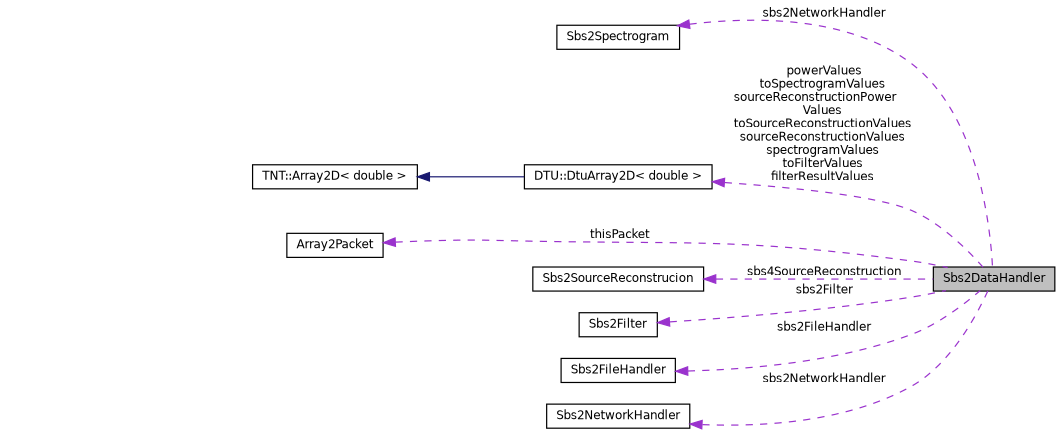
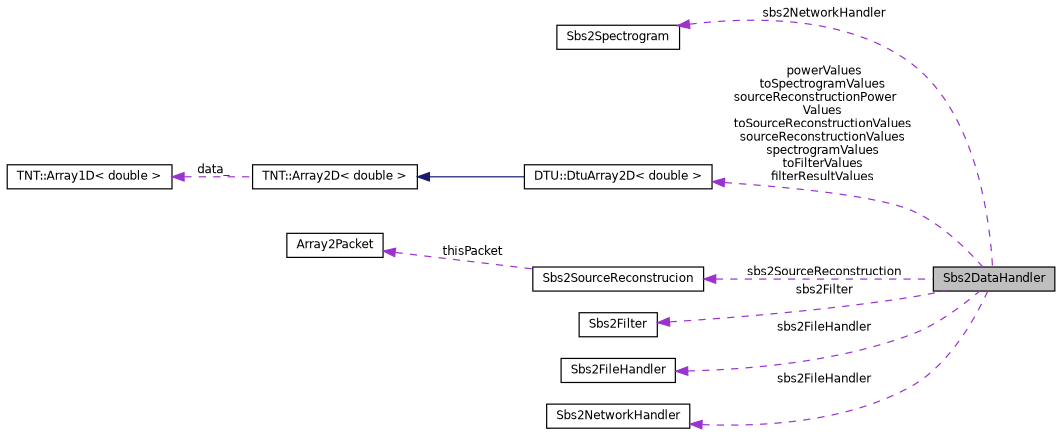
none -> (90, 177)
(672, 243) -> (464, 261)
(823, 272) -> (823, 272)
(823, 379) -> (823, 379)
